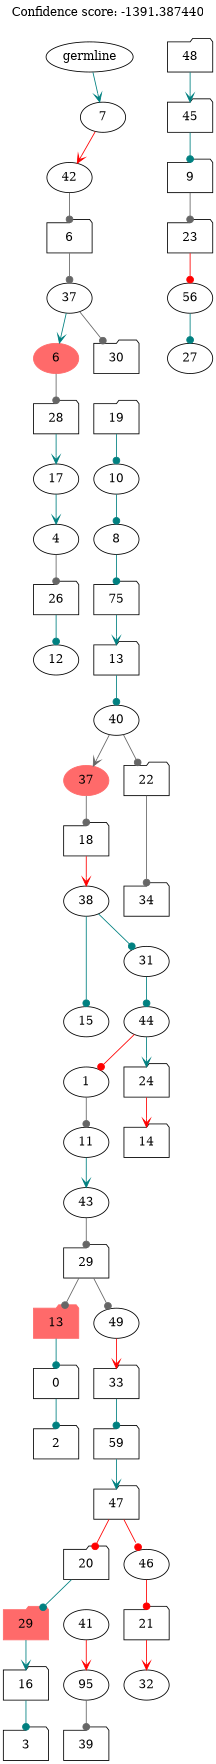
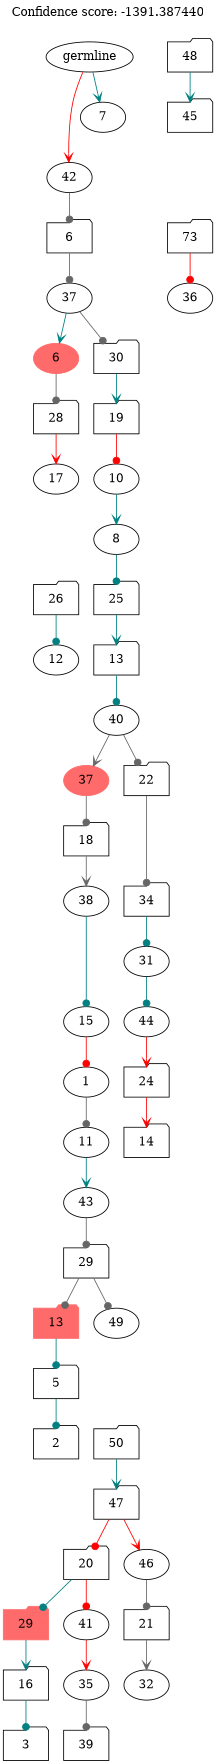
(88, 144) -> (71, 112)
(190, 178) -> none
(190, 238) -> (190, 238)
(190, 298) -> (190, 298)
(190, 358) -> none
none -> (116, 384)
(56, 445) -> (56, 445)
(116, 446) -> (116, 446)
(116, 506) -> (116, 506)
(56, 539) -> none
(116, 600) -> (116, 600)
(86, 867) -> (86, 867)
(114, 929) -> (147, 928)
(147, 1048) -> (147, 1048)
(119, 1049) -> (86, 1049)
(56, 1384) -> (56, 1384)
(116, 1384) -> none
(116, 1444) -> (116, 1444)
(130, 1531) -> (130, 1531)
none -> (86, 1591)
(147, 1591) -> (147, 1591)
(147, 1651) -> (147, 1651)
(86, 1685) -> (86, 1685)
